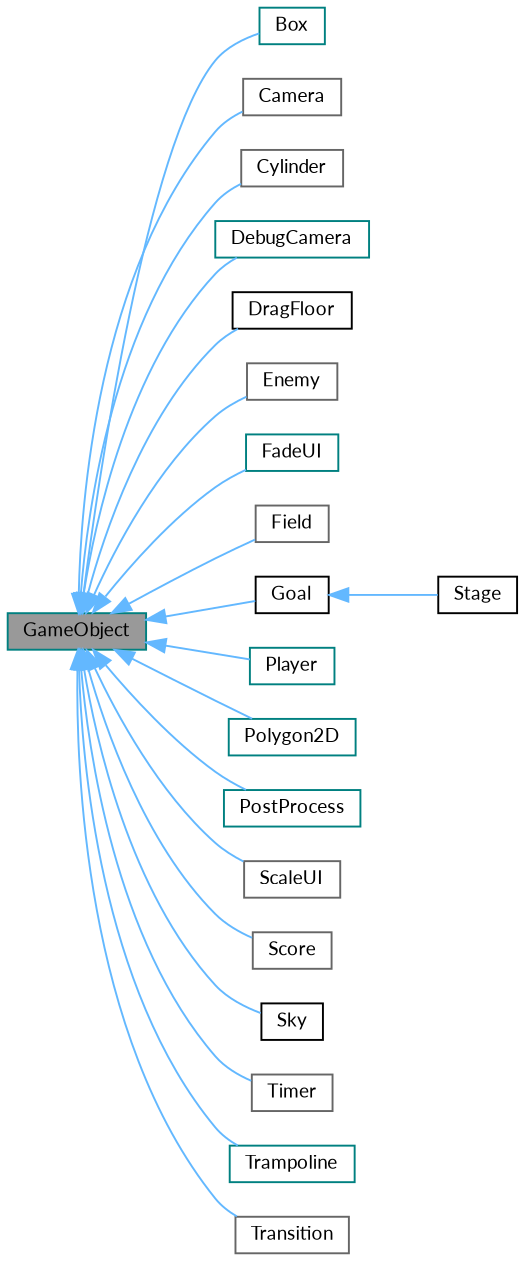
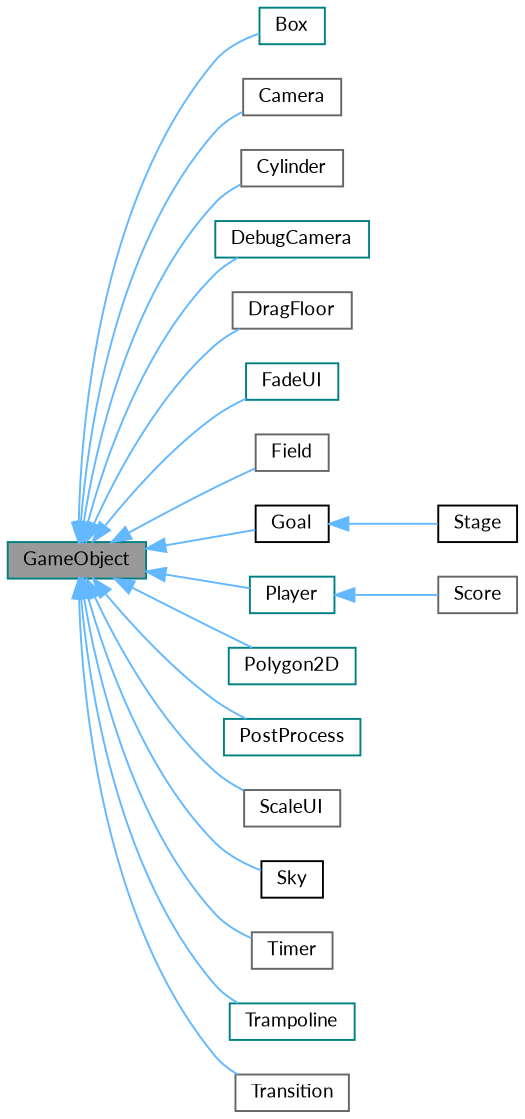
(292, 310) -> (292, 310)
(292, 382) -> none
(147, 819) -> (397, 595)
